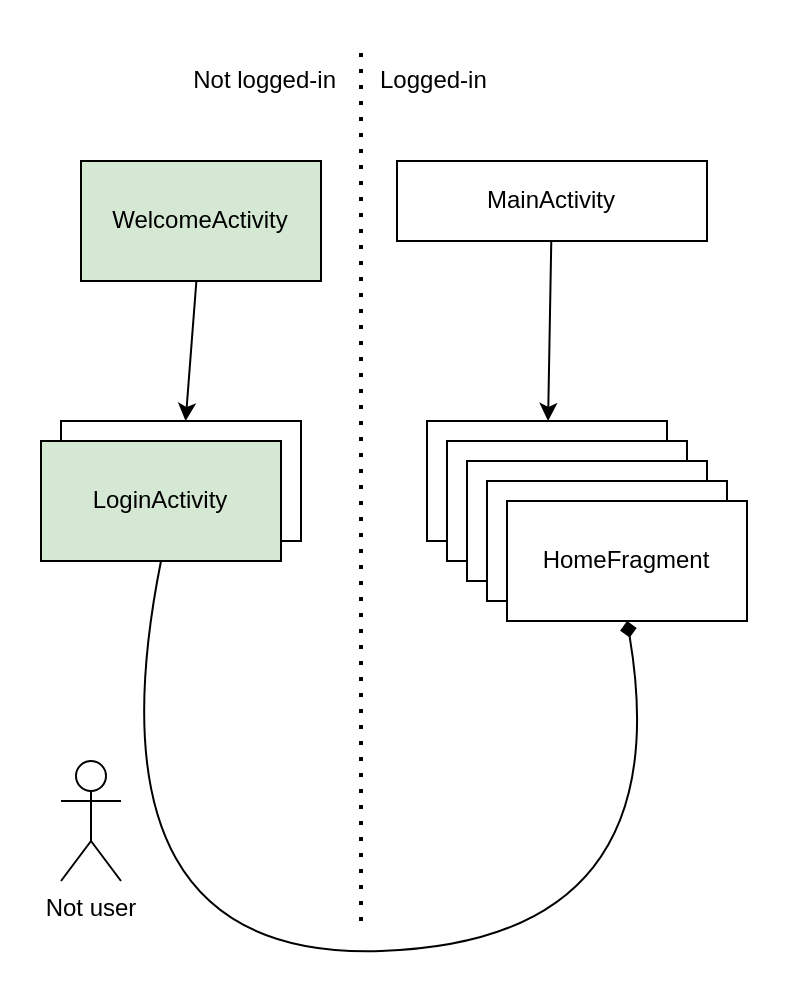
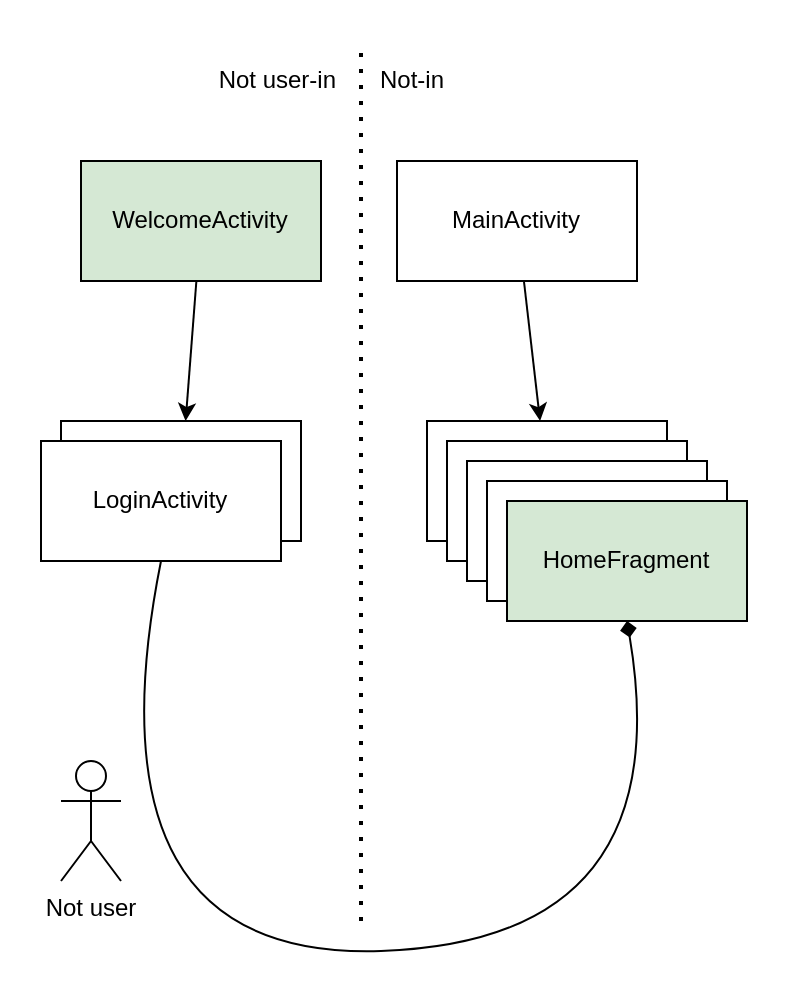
(259, 81) -> (269, 81)
(438, 81) -> (418, 81)
(552, 201) -> (517, 221)
(161, 501) -> (161, 501)
(627, 561) -> (627, 561)
